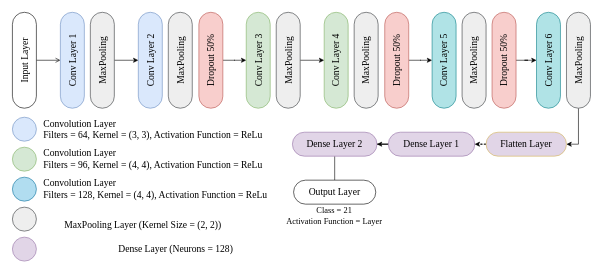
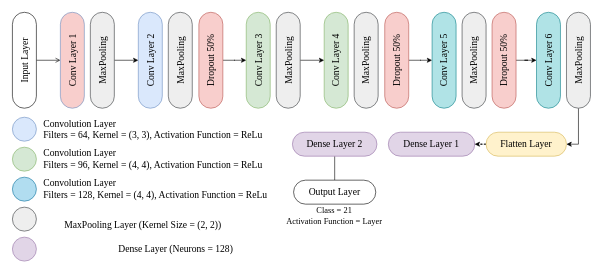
(72, 60) -> (72, 60)
(381, 144) -> none
(527, 144) -> (527, 144)
